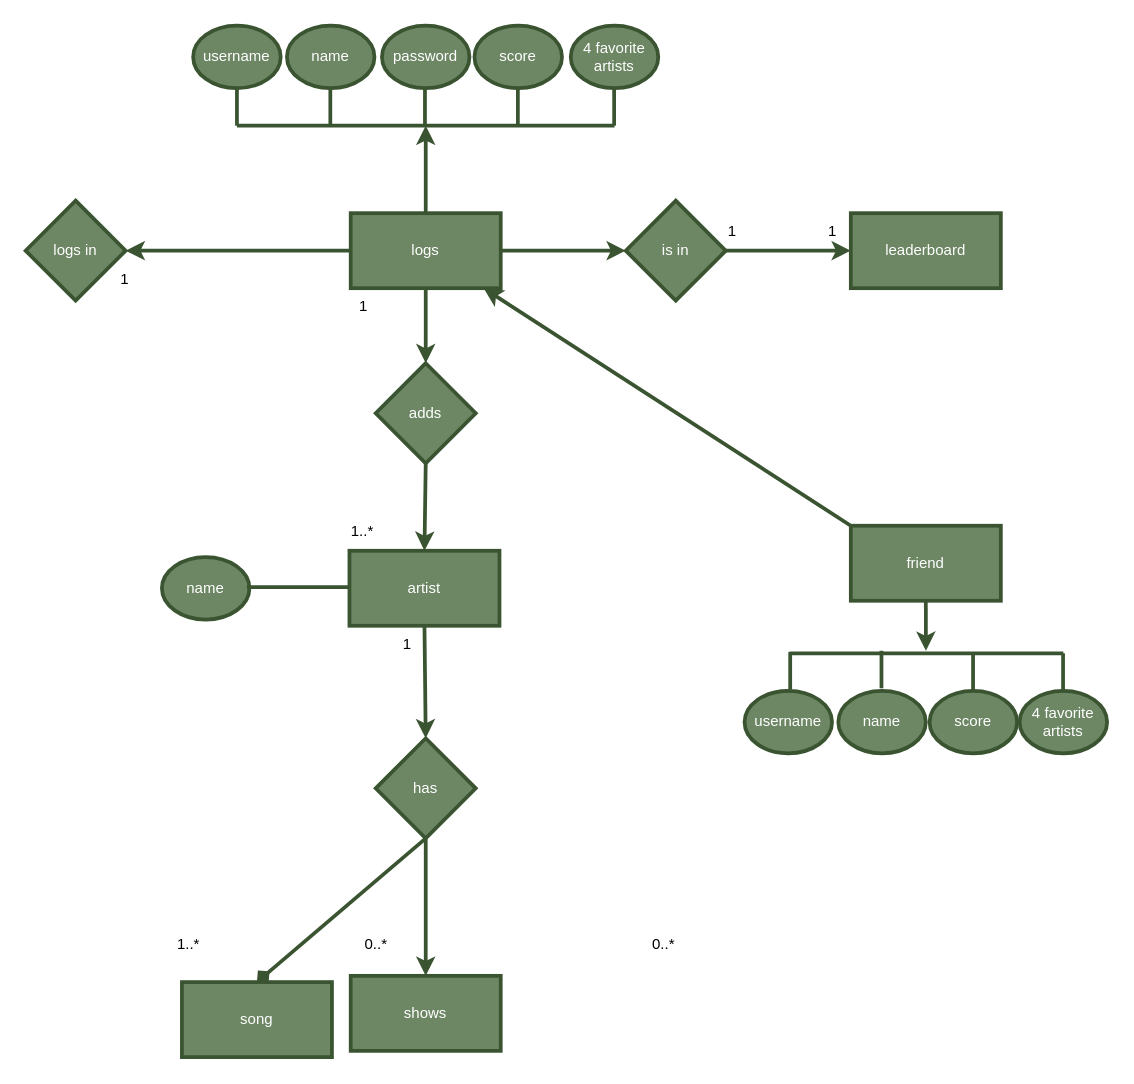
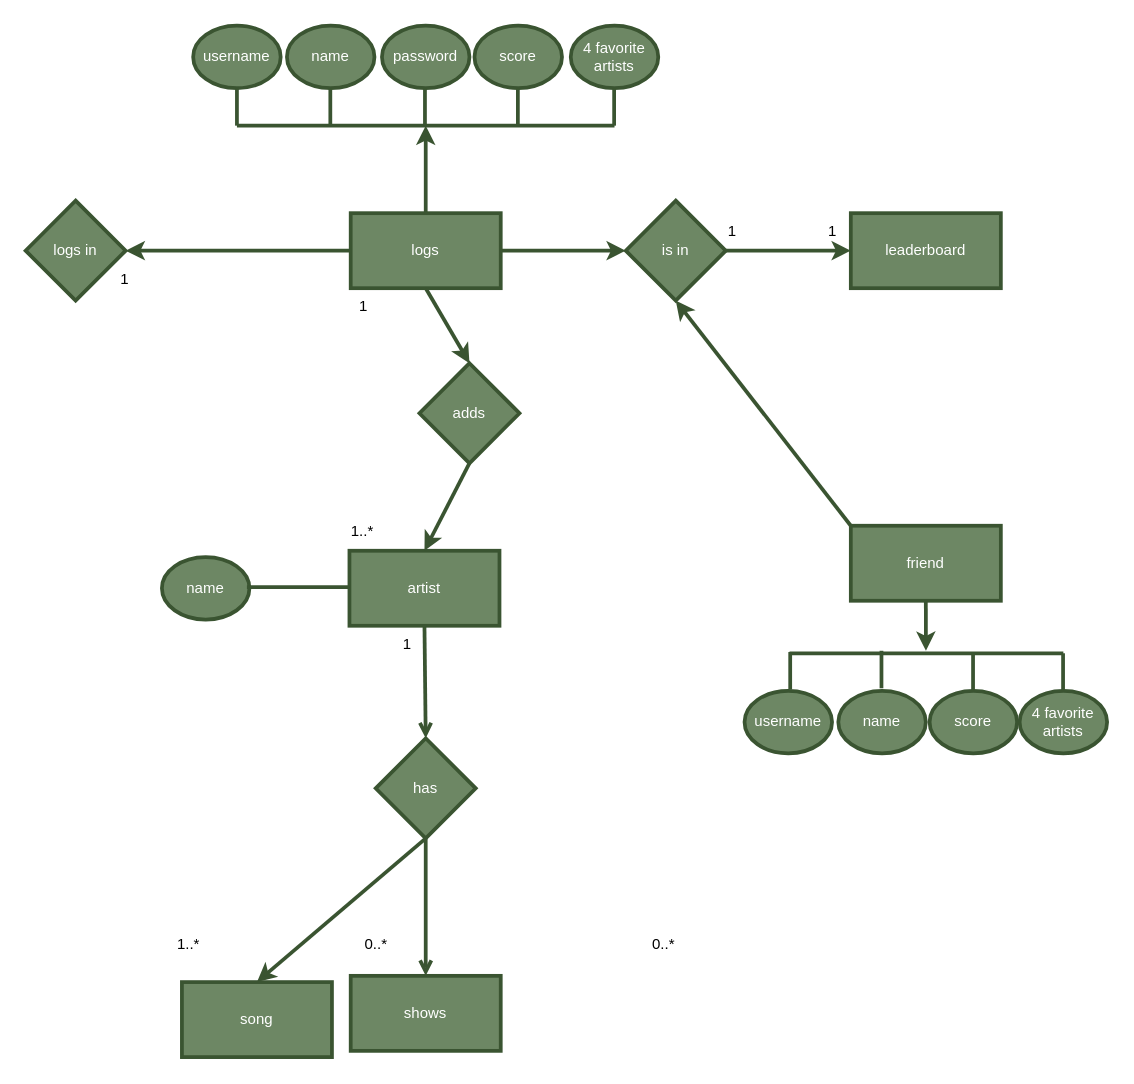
(672, 410) -> (766, 417)
(426, 413) -> (469, 413)
(425, 723) -> (425, 724)
(426, 960) -> (426, 960)
(268, 972) -> (268, 972)
